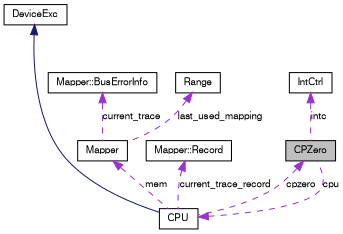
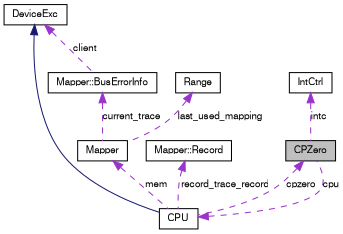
none -> (73, 52)
(225, 185) -> (225, 185)
